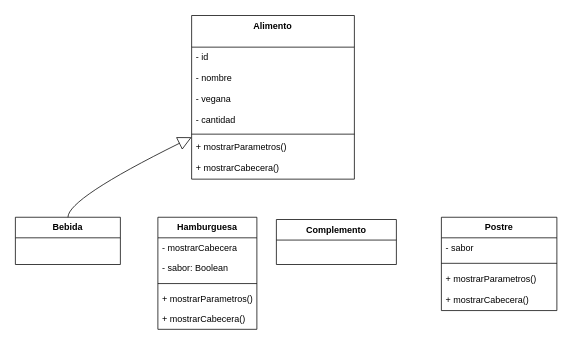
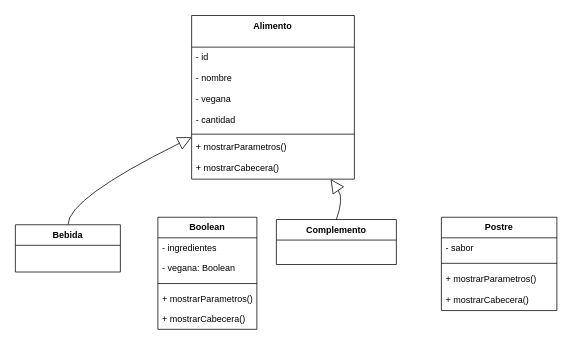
none -> (340, 205)
(207, 227) -> (207, 227)
(68, 241) -> (68, 248)
(204, 248) -> (194, 248)
(198, 268) -> (200, 268)
